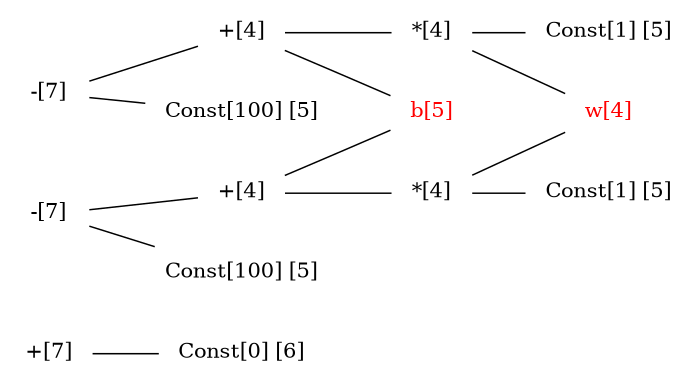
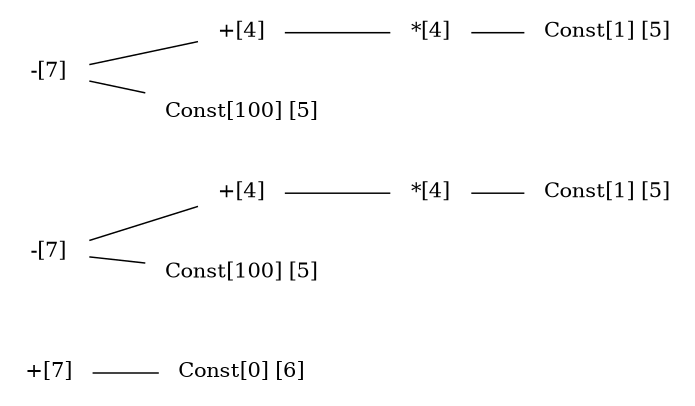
(432, 113) -> none
(609, 113) -> none
